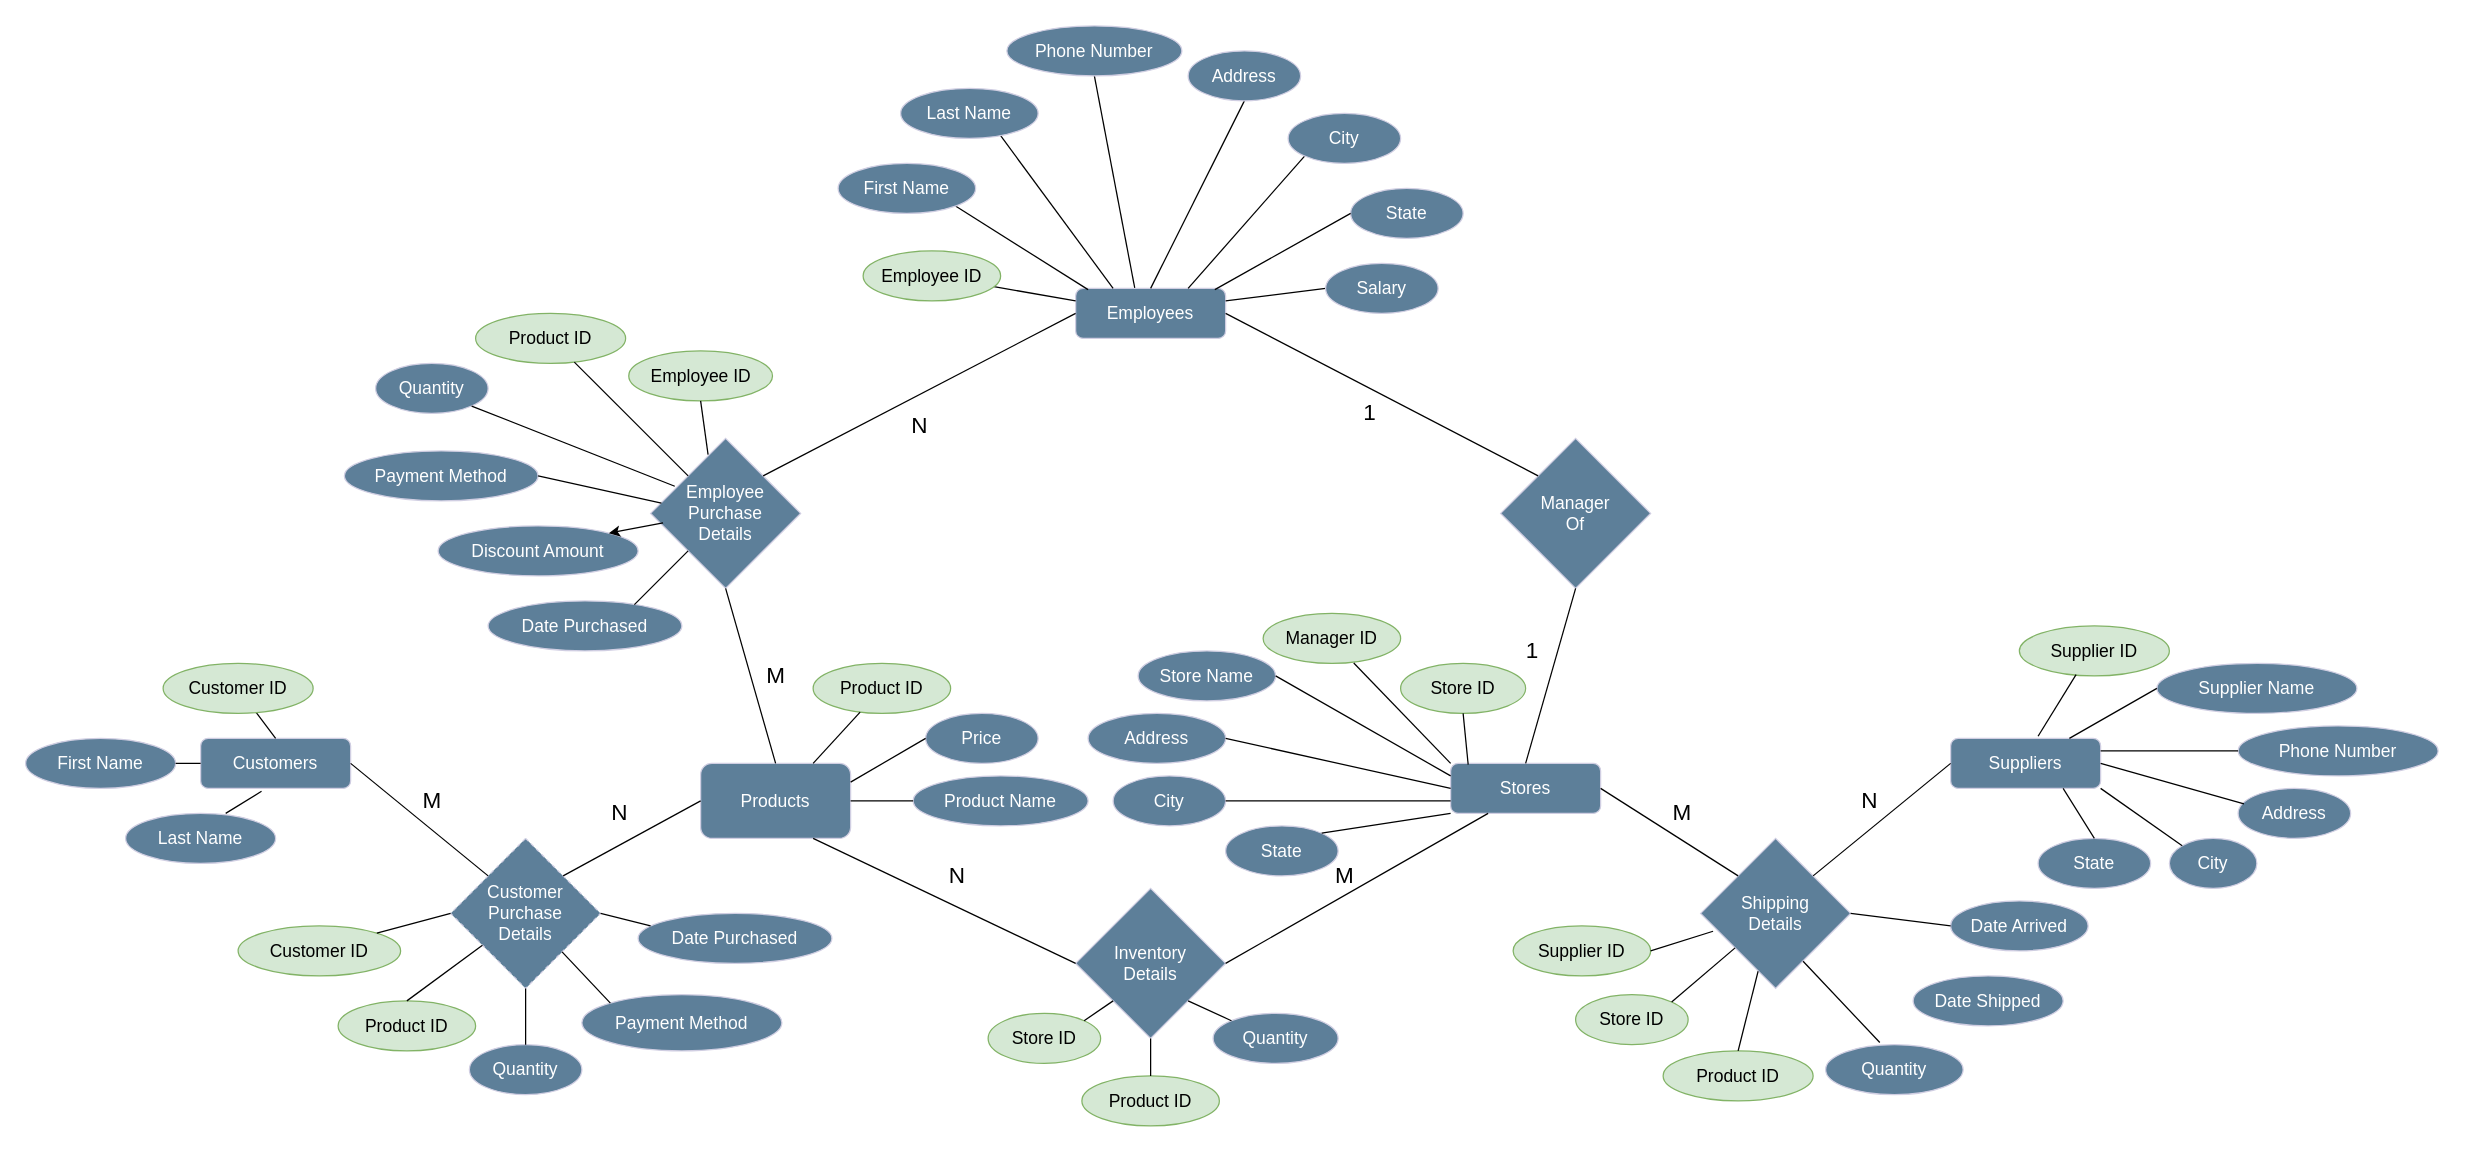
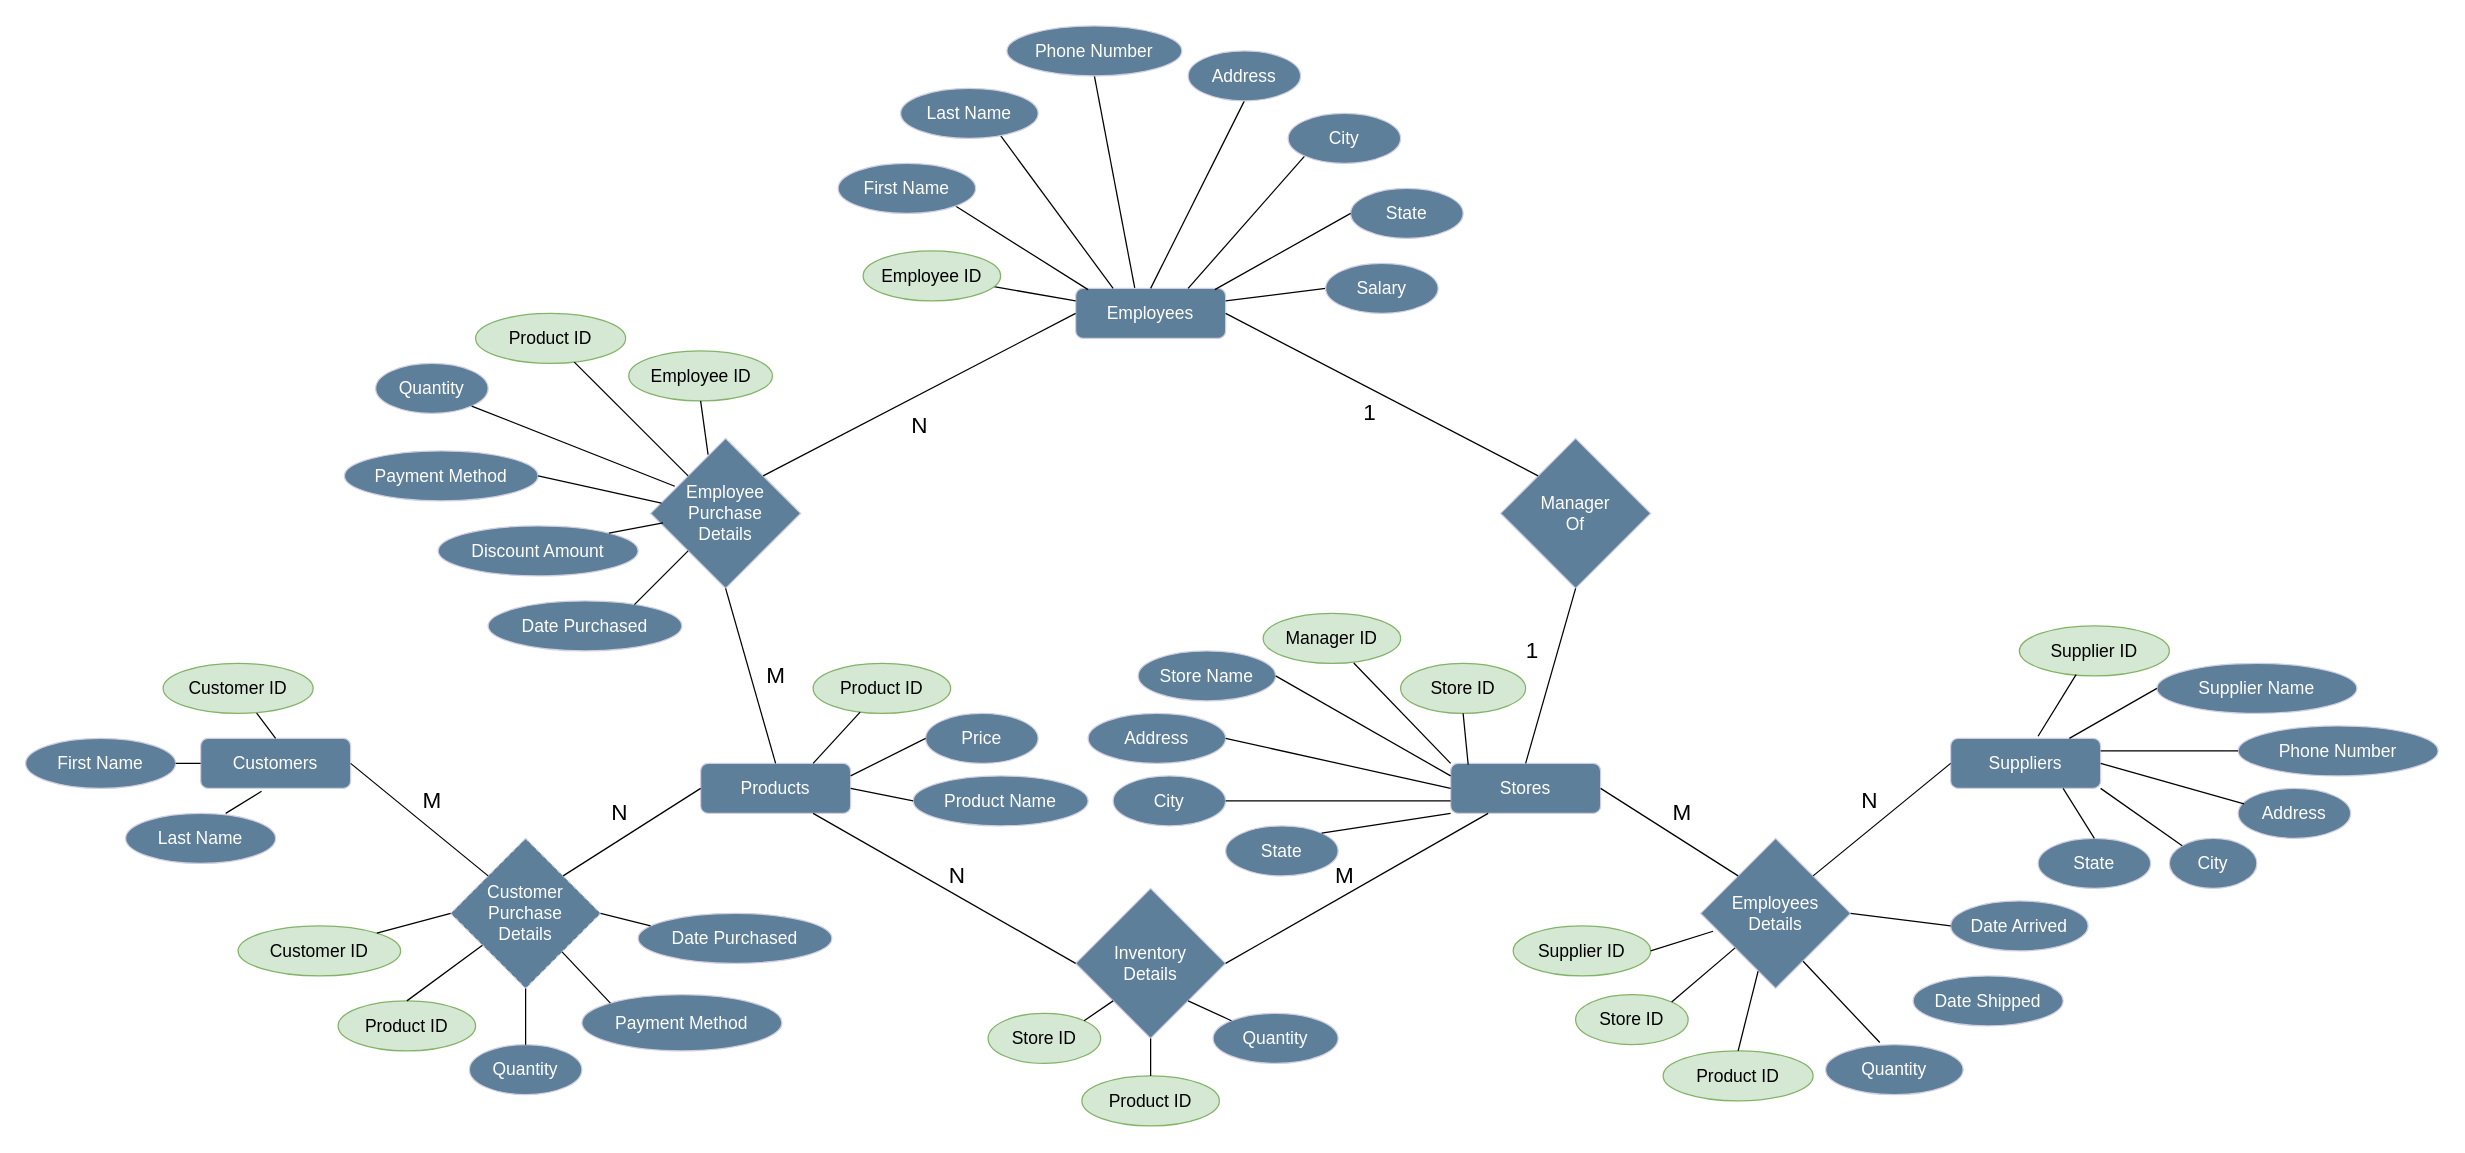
(619, 531) -> (615, 532)
(776, 801) -> (776, 788)
(1776, 913) -> (1776, 913)
